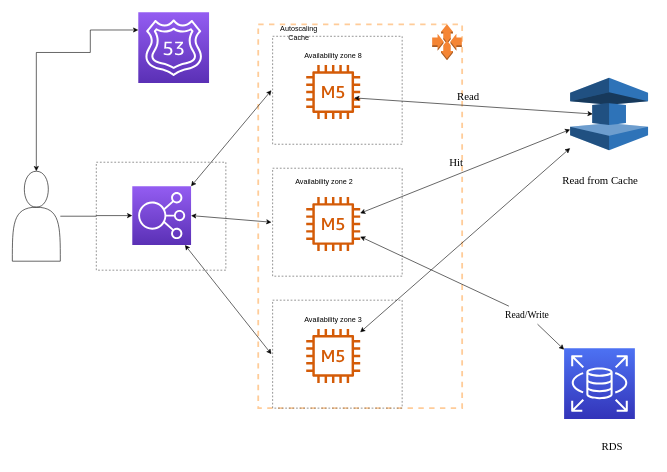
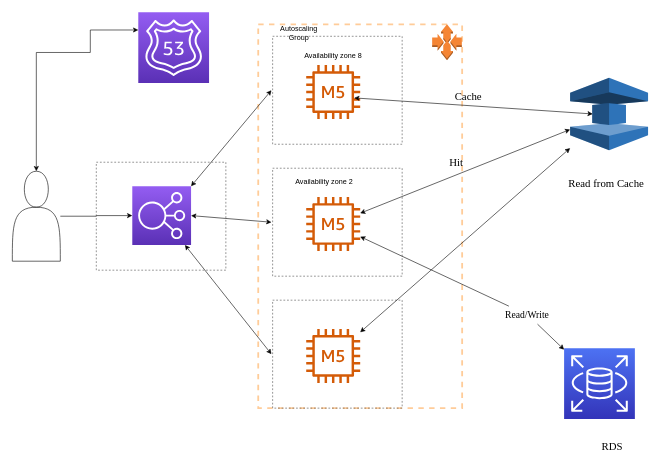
(299, 33) -> (299, 33)
(469, 96) -> (469, 96)
(600, 180) -> (606, 183)
(333, 320) -> none
